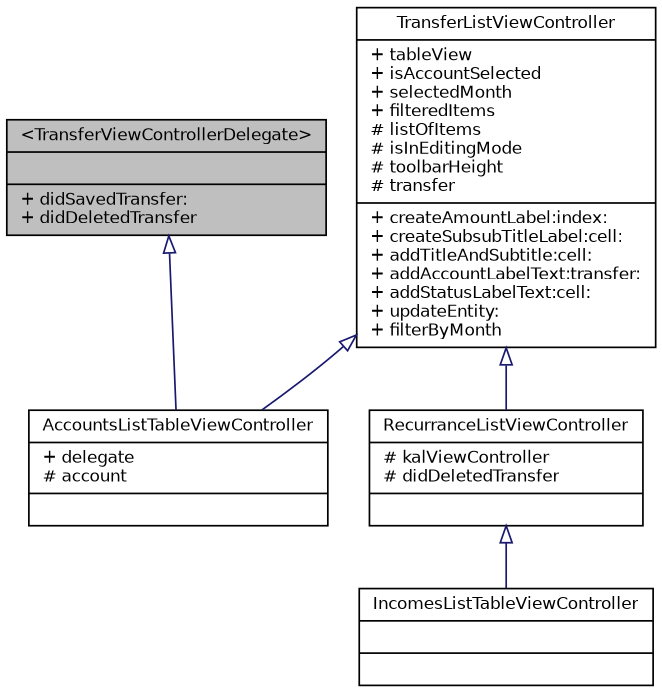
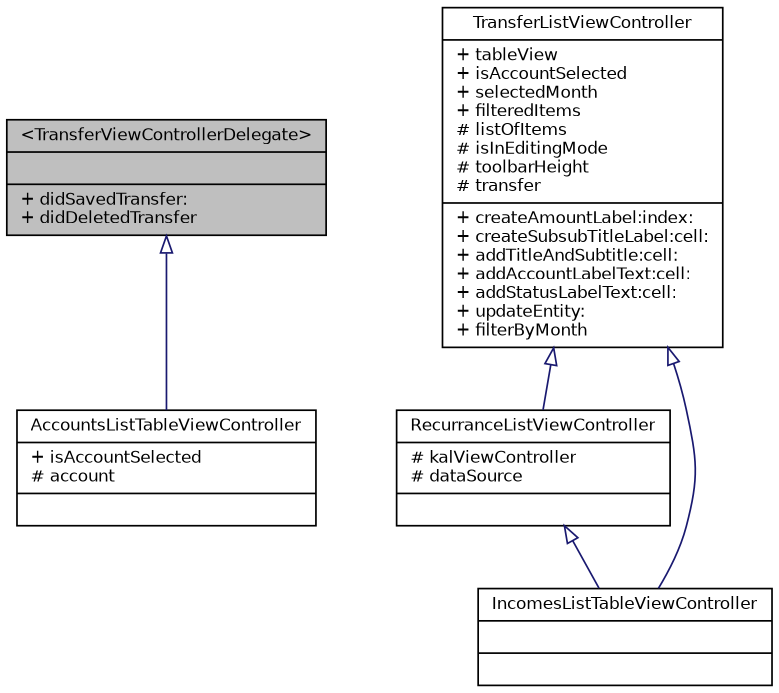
(506, 274) -> (574, 274)
(303, 379) -> (695, 478)
(89, 458) -> (116, 458)
(471, 476) -> (467, 476)
